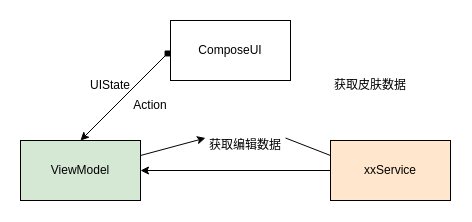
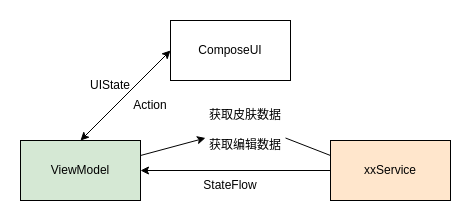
(164, 57) -> (165, 56)
(371, 86) -> (246, 116)
none -> (231, 186)
